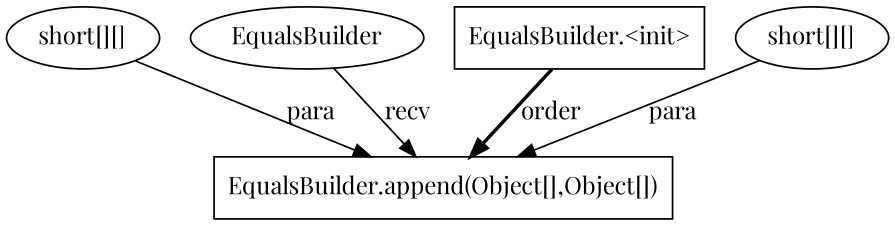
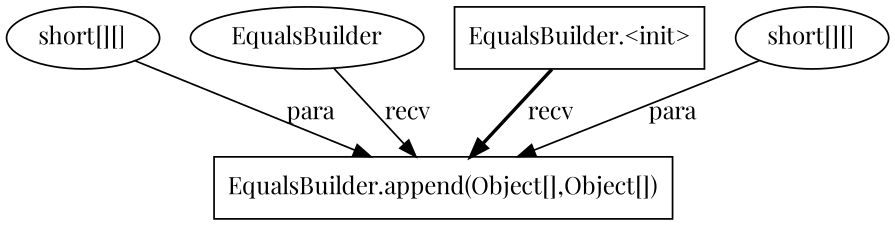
(551, 113) -> (551, 113)
